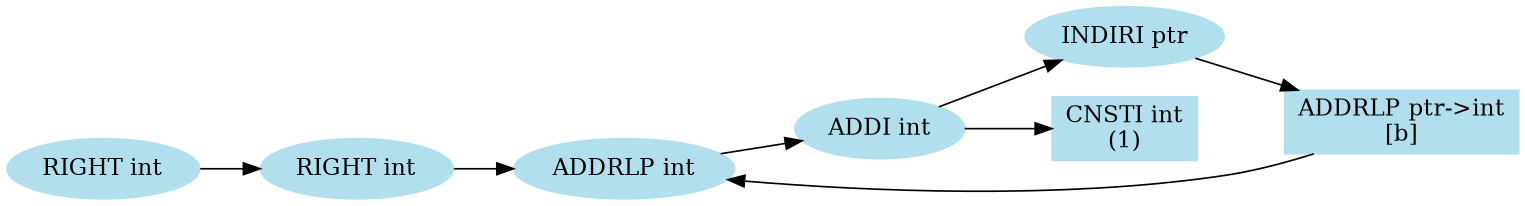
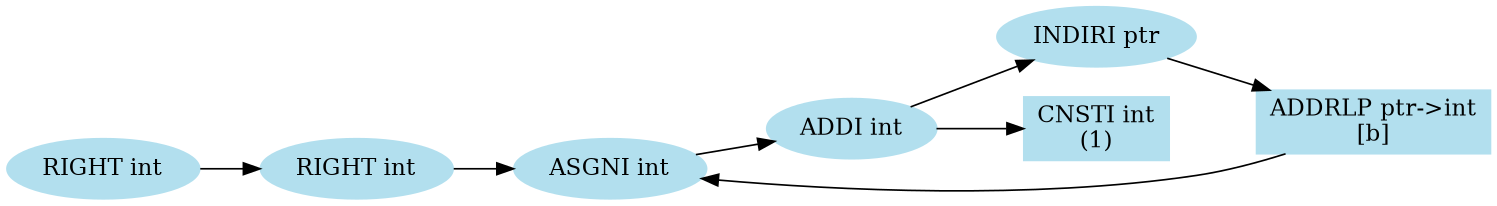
(624, 169) -> (610, 169)
